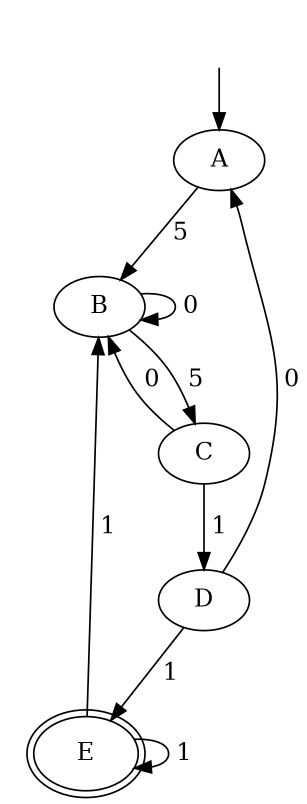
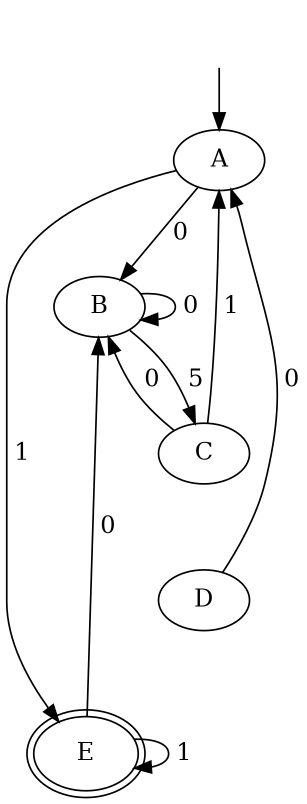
(177, 234) -> (177, 234)
(204, 518) -> (216, 316)
(105, 527) -> (105, 527)
(152, 667) -> (7, 395)
